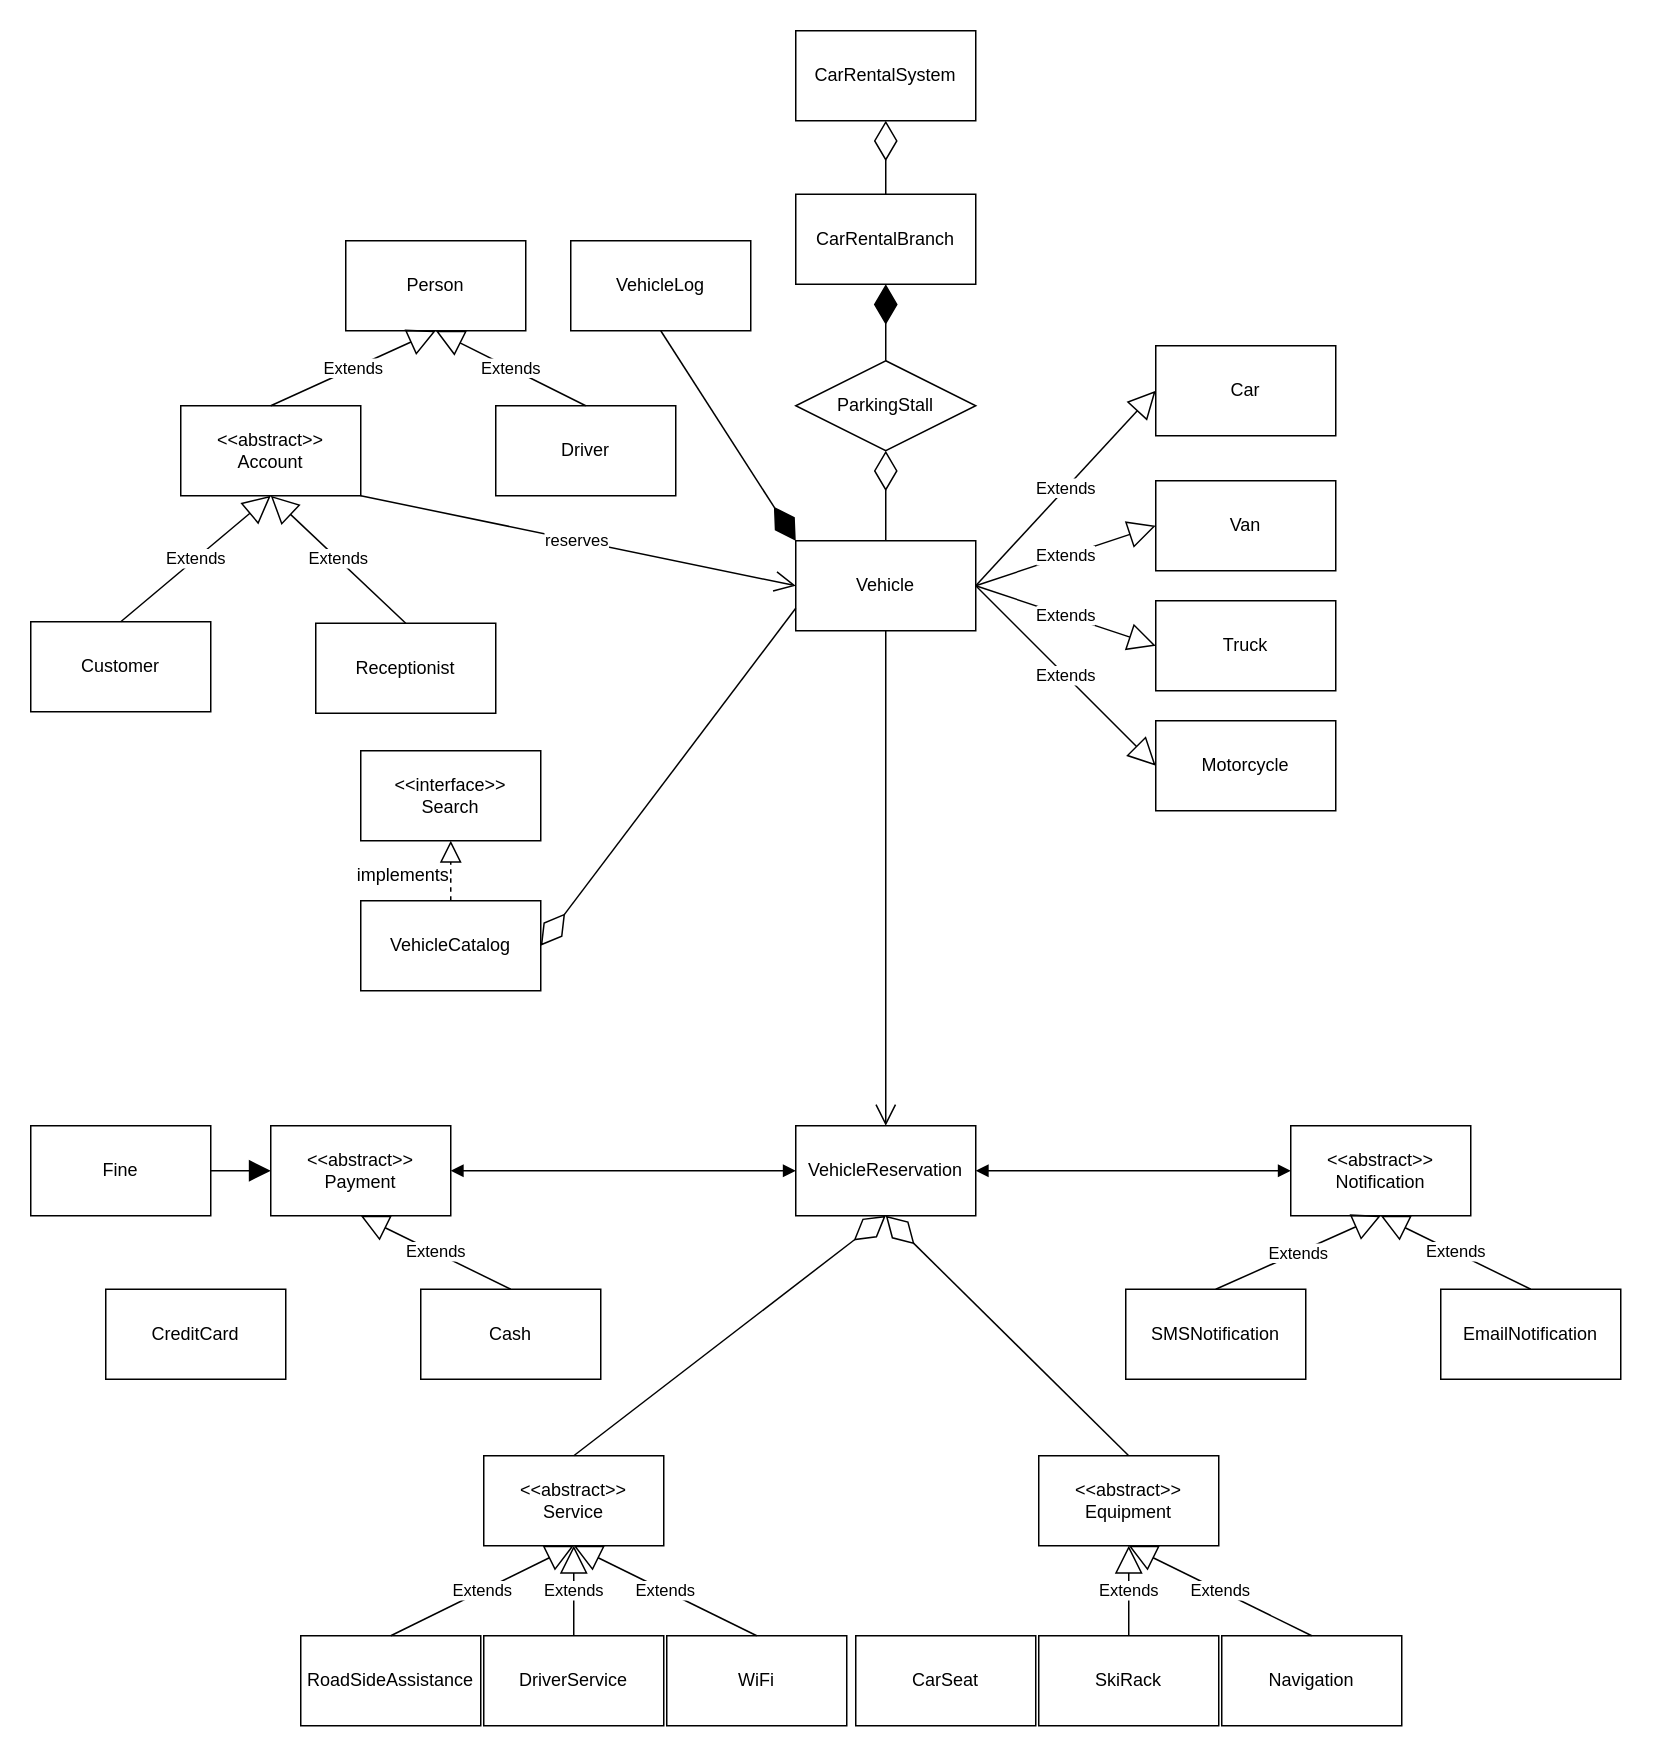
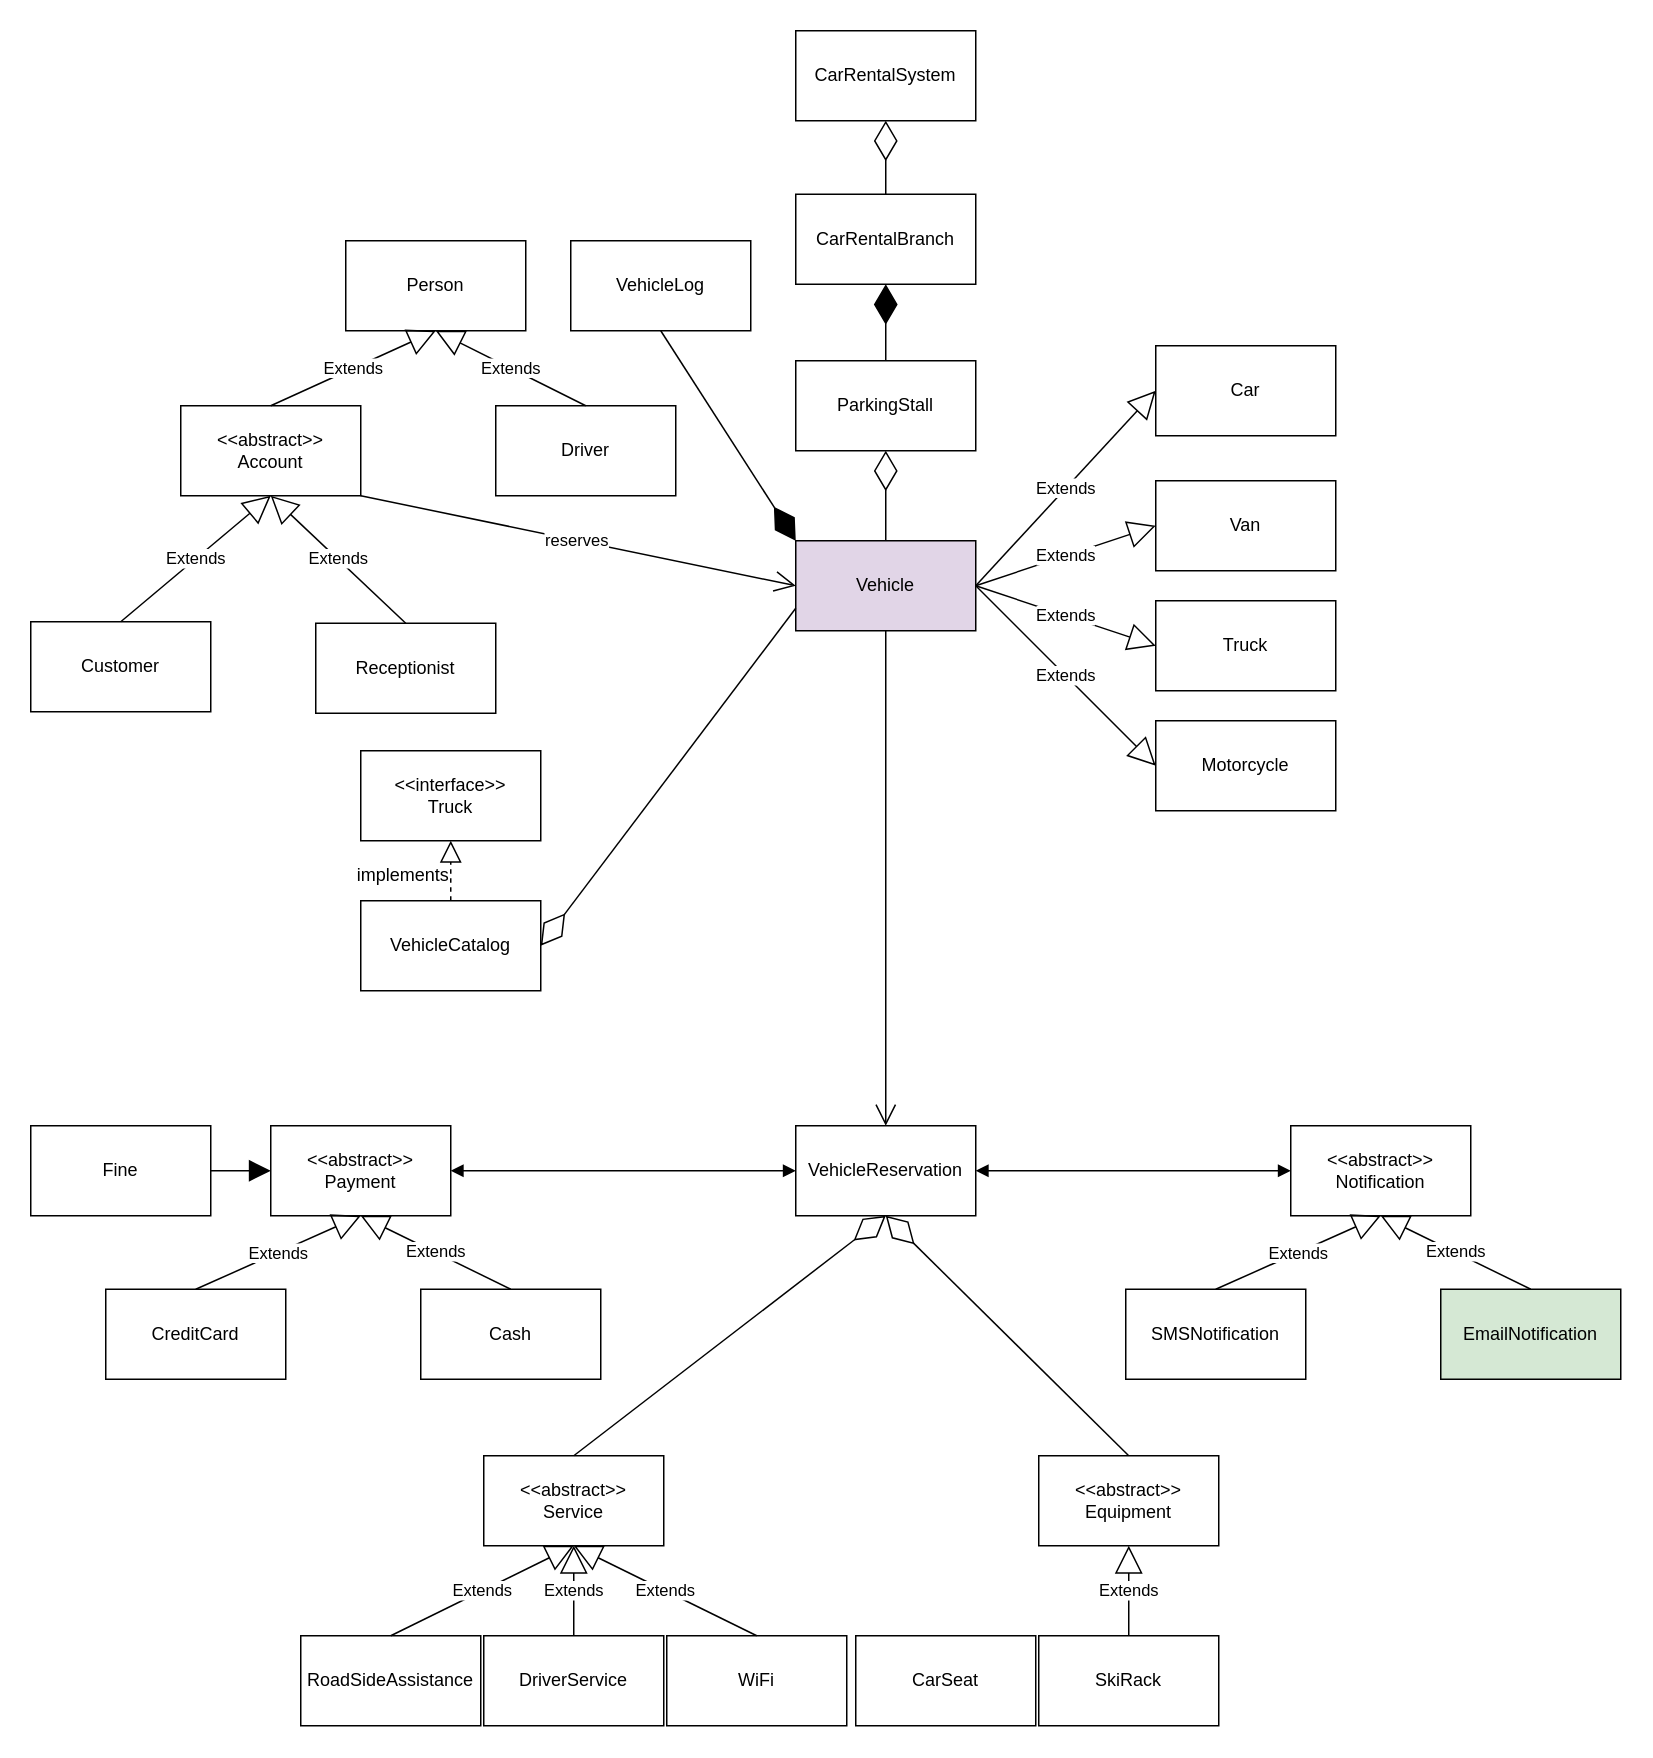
(886, 406) -> (886, 406)
(886, 586) -> (886, 586)
(451, 796) -> (451, 796)
none -> (265, 1258)
(1531, 1334) -> (1531, 1334)
(1232, 1597) -> none
(1312, 1681) -> none
